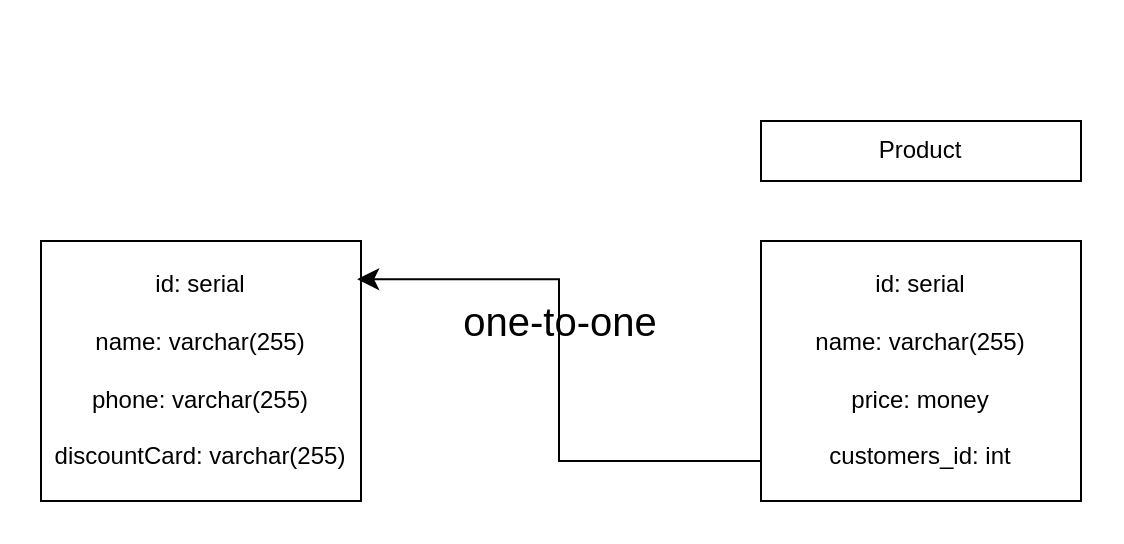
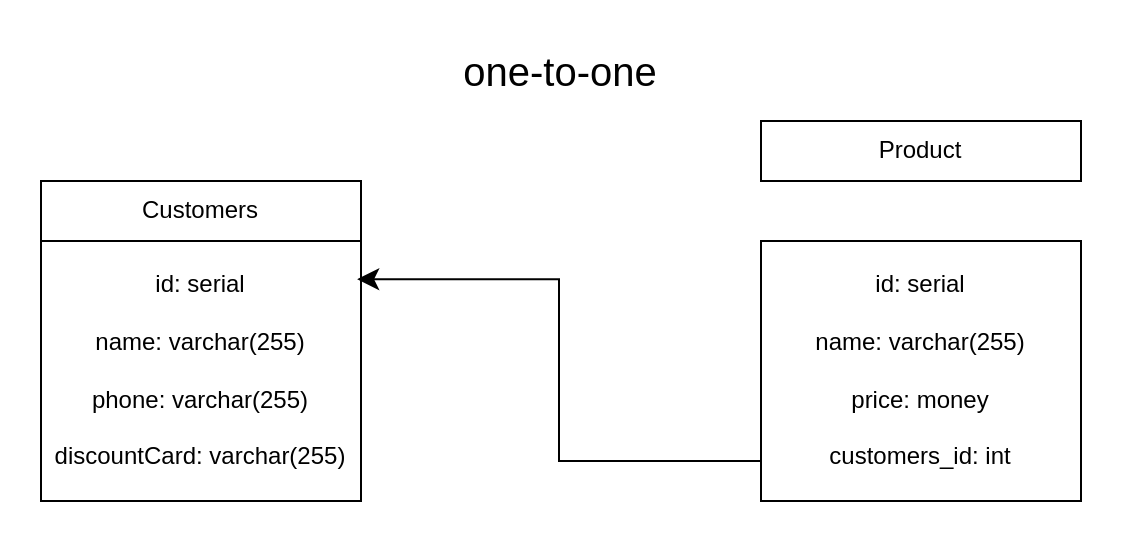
none -> (201, 211)
(561, 321) -> (561, 71)
